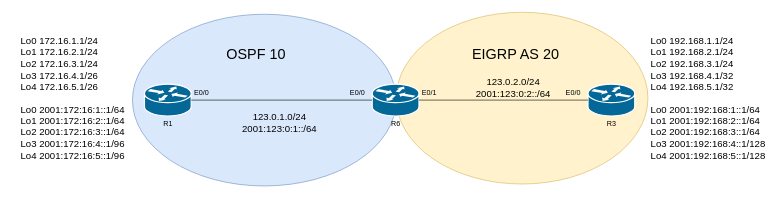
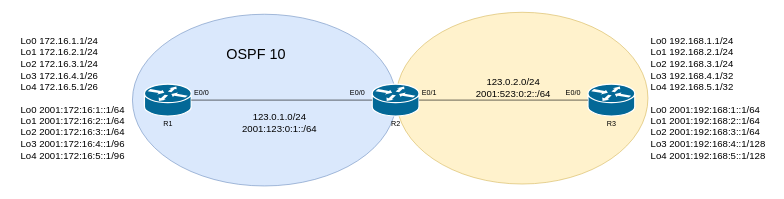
(522, 54) -> none
(514, 87) -> (514, 87)
(396, 125) -> (396, 125)
